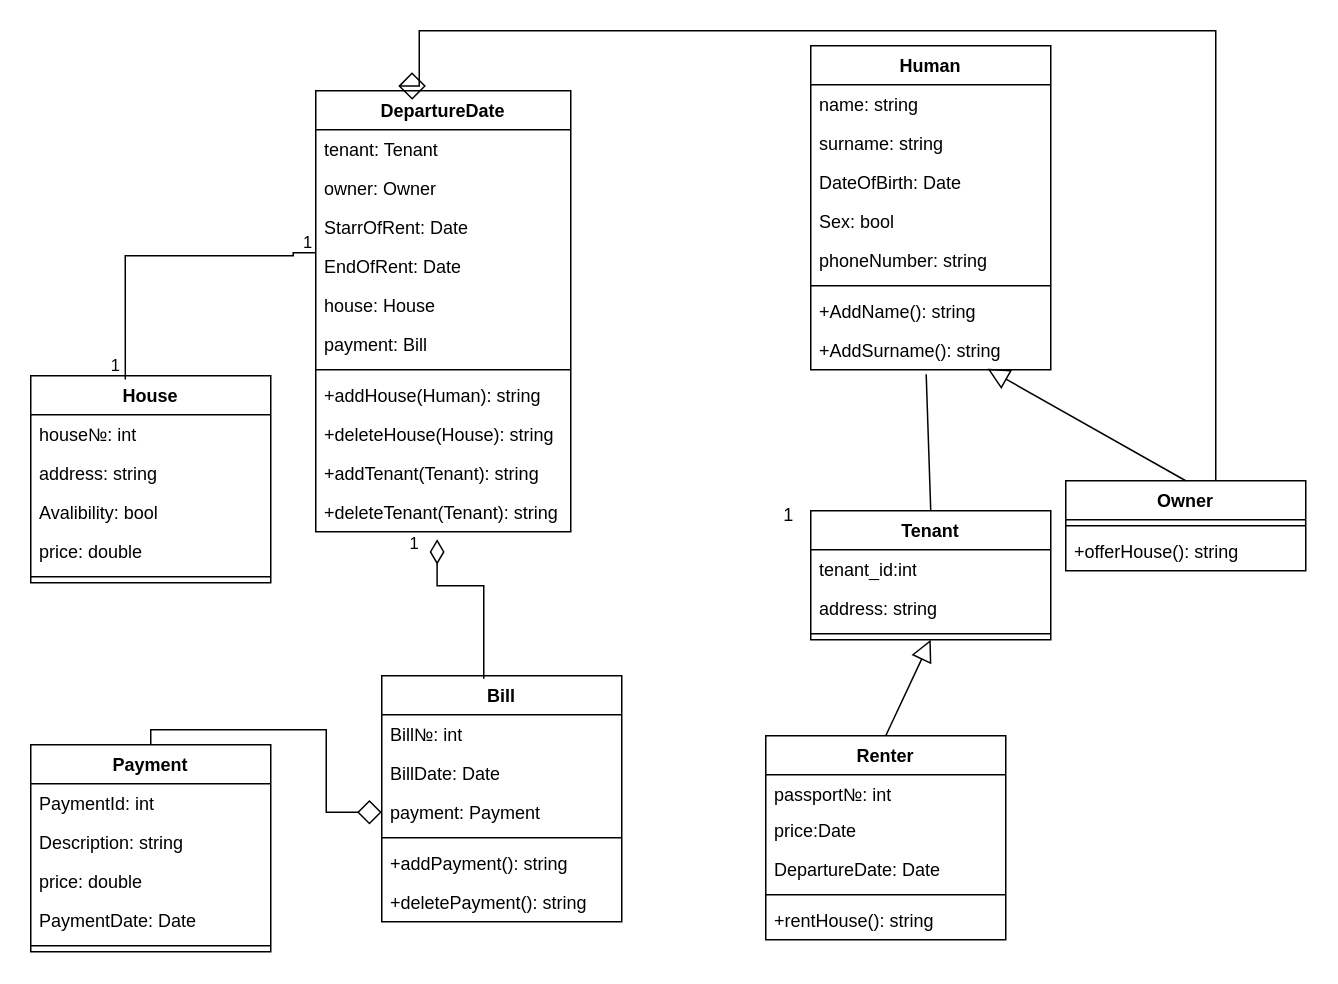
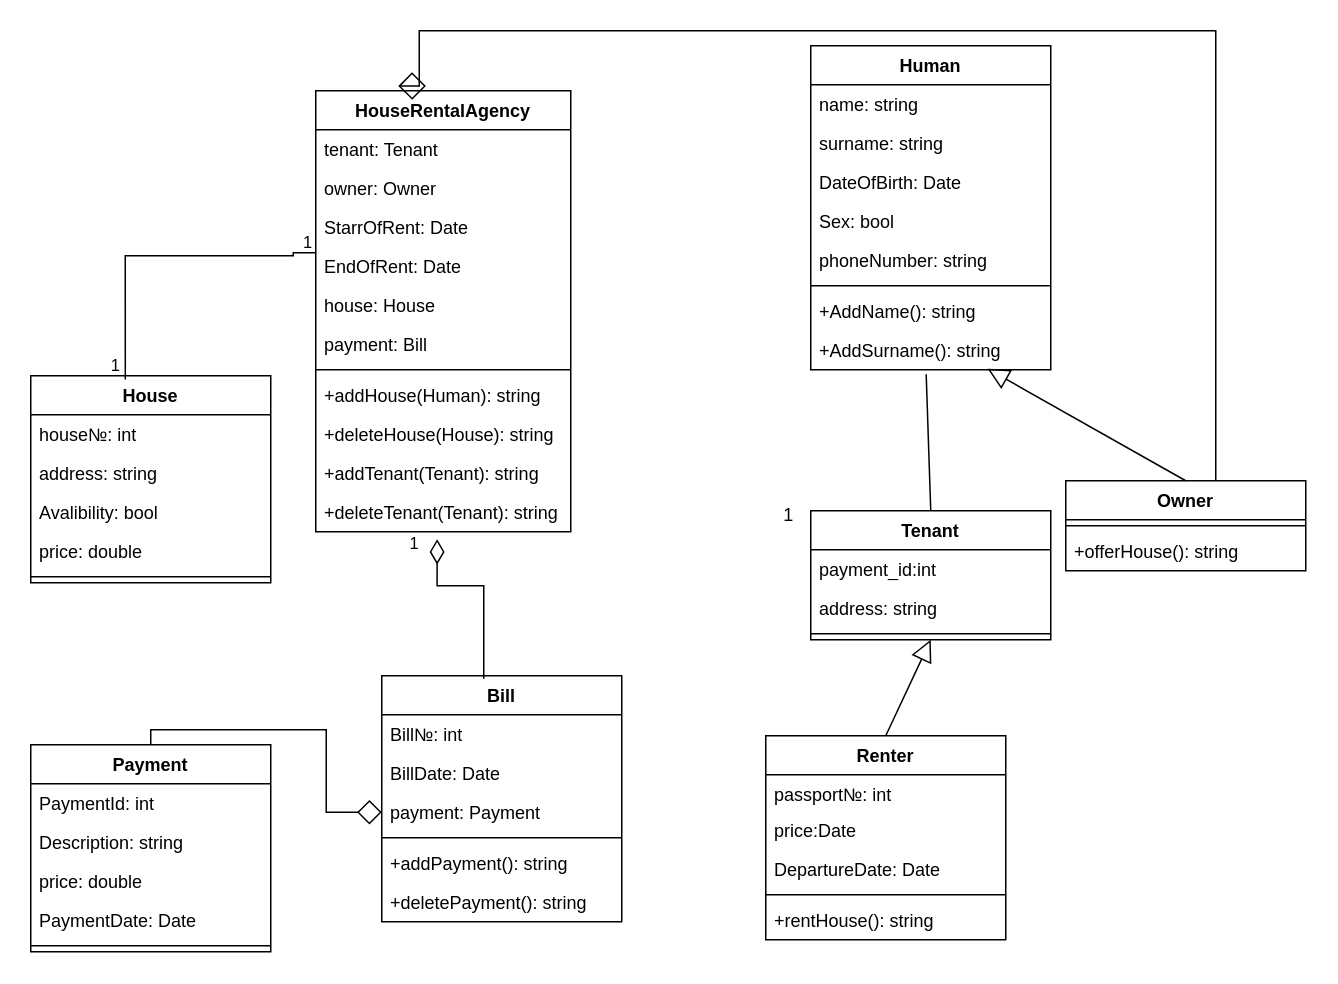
(443, 112) -> (443, 112)
(878, 571) -> (883, 571)
